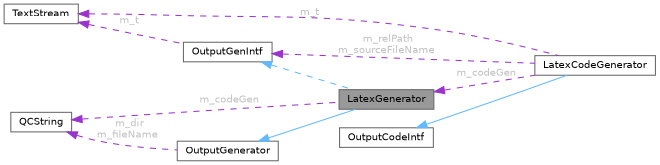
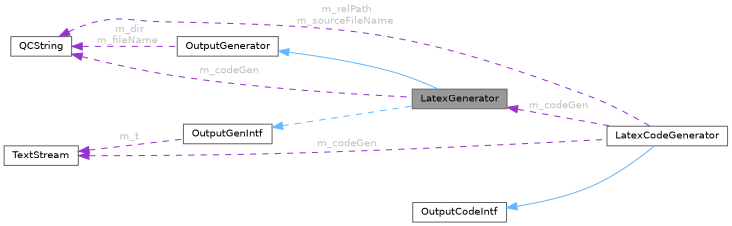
(308, 12) -> (345, 144)
(409, 59) -> (366, 34)
